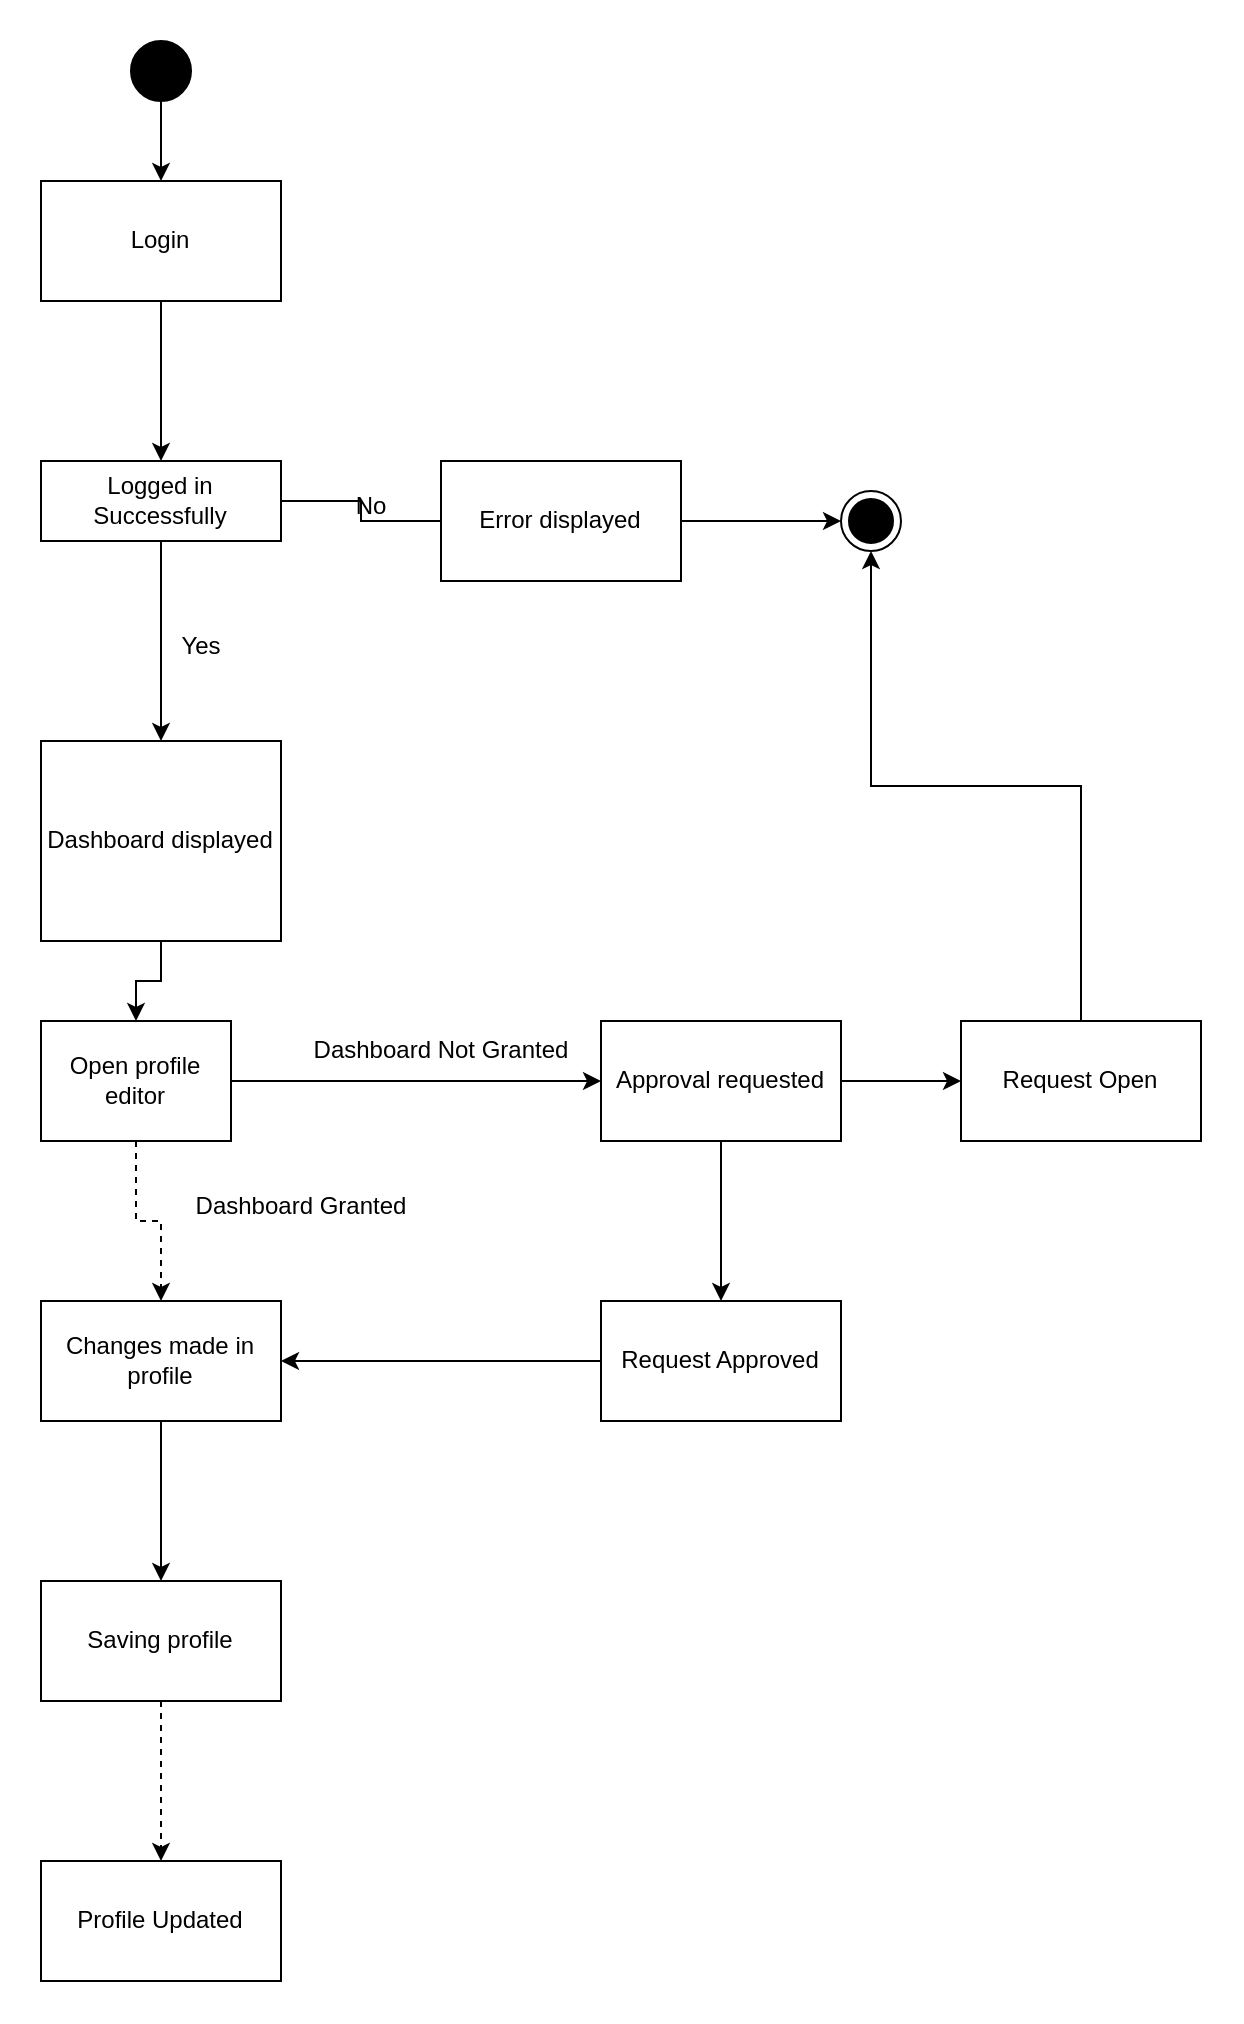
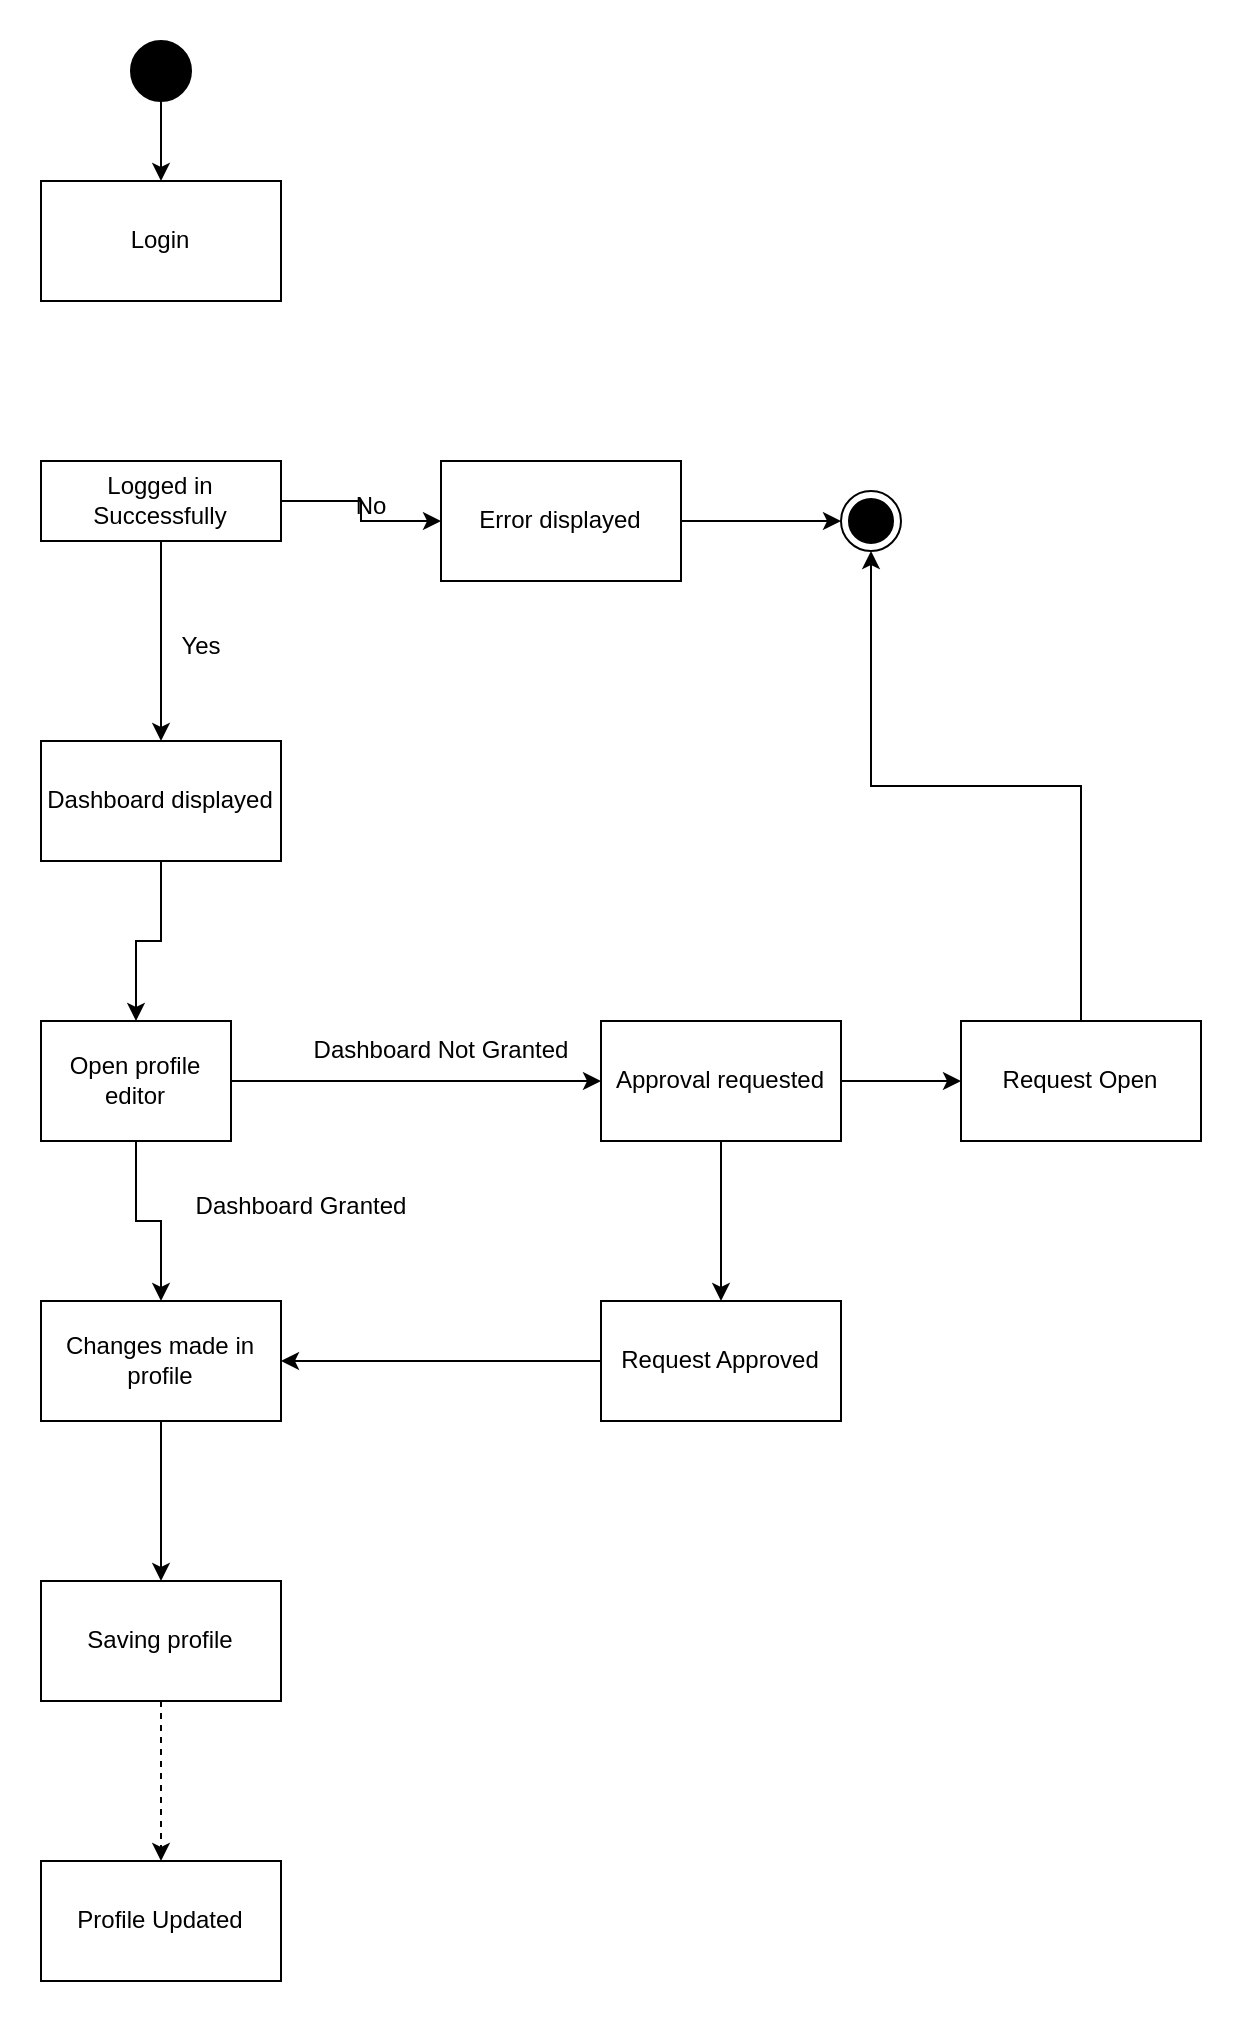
(161, 374) -> none
(431, 521) -> (426, 521)
(161, 841) -> (161, 801)
(141, 1221) -> (141, 1221)
